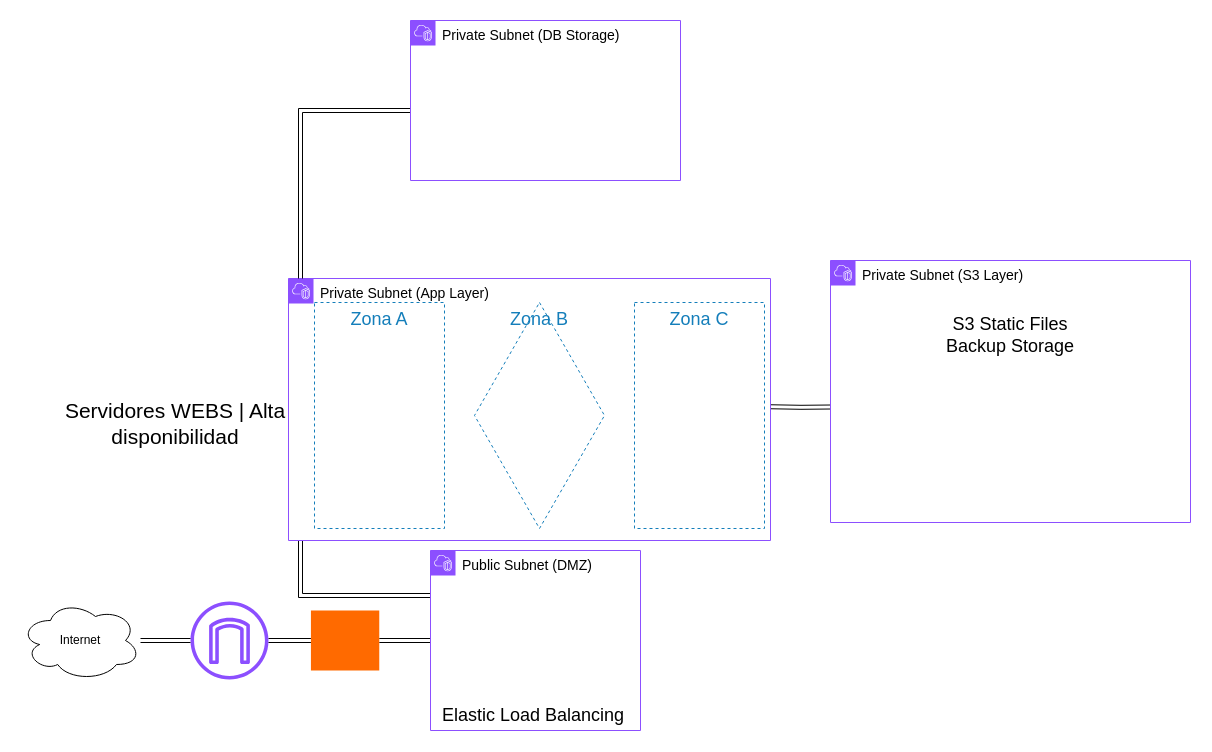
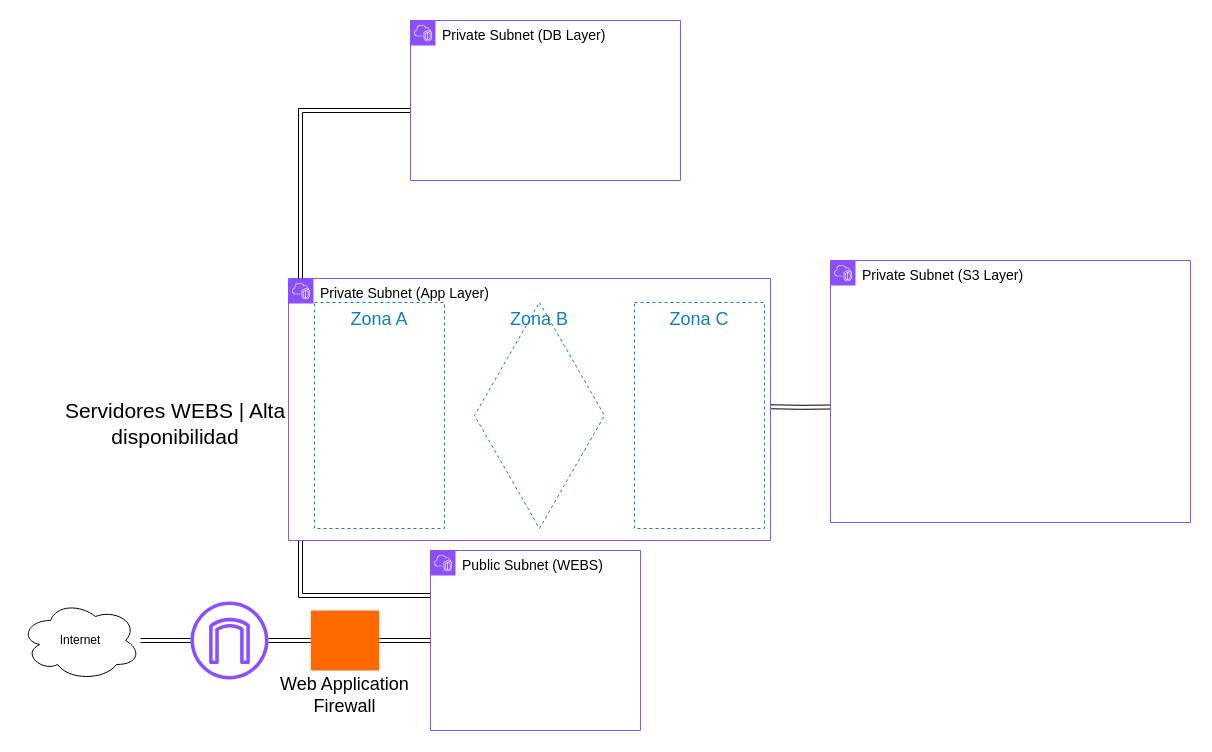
(527, 35) -> (520, 35)
(1011, 336) -> none
(520, 565) -> (523, 565)
none -> (345, 696)
(534, 716) -> none
